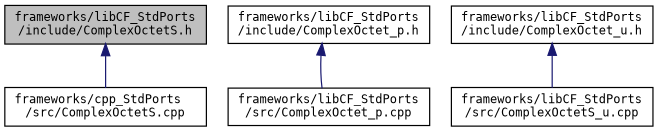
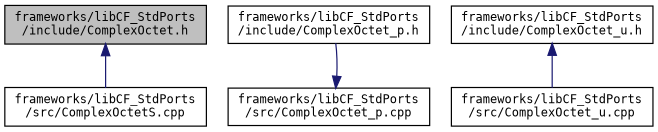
(106, 25) -> (106, 25)
(321, 72) -> (337, 60)
(106, 107) -> (106, 107)
(552, 107) -> (552, 107)
